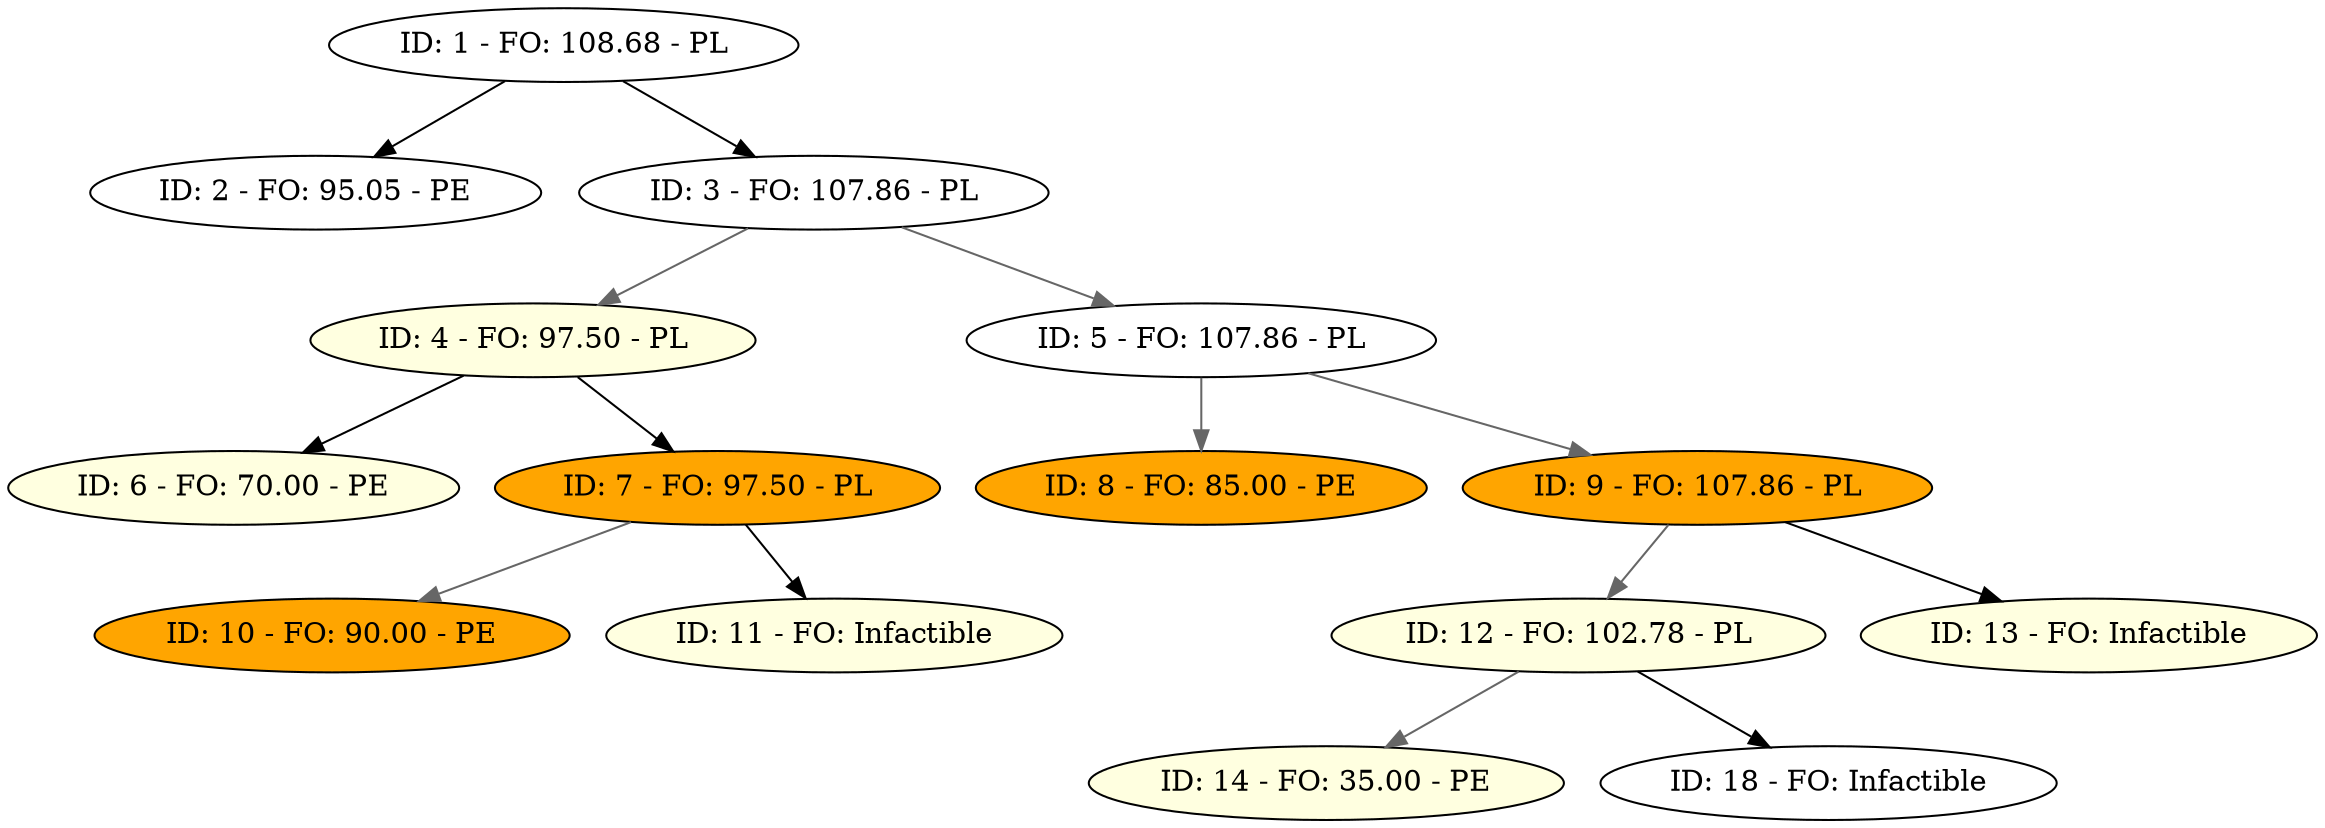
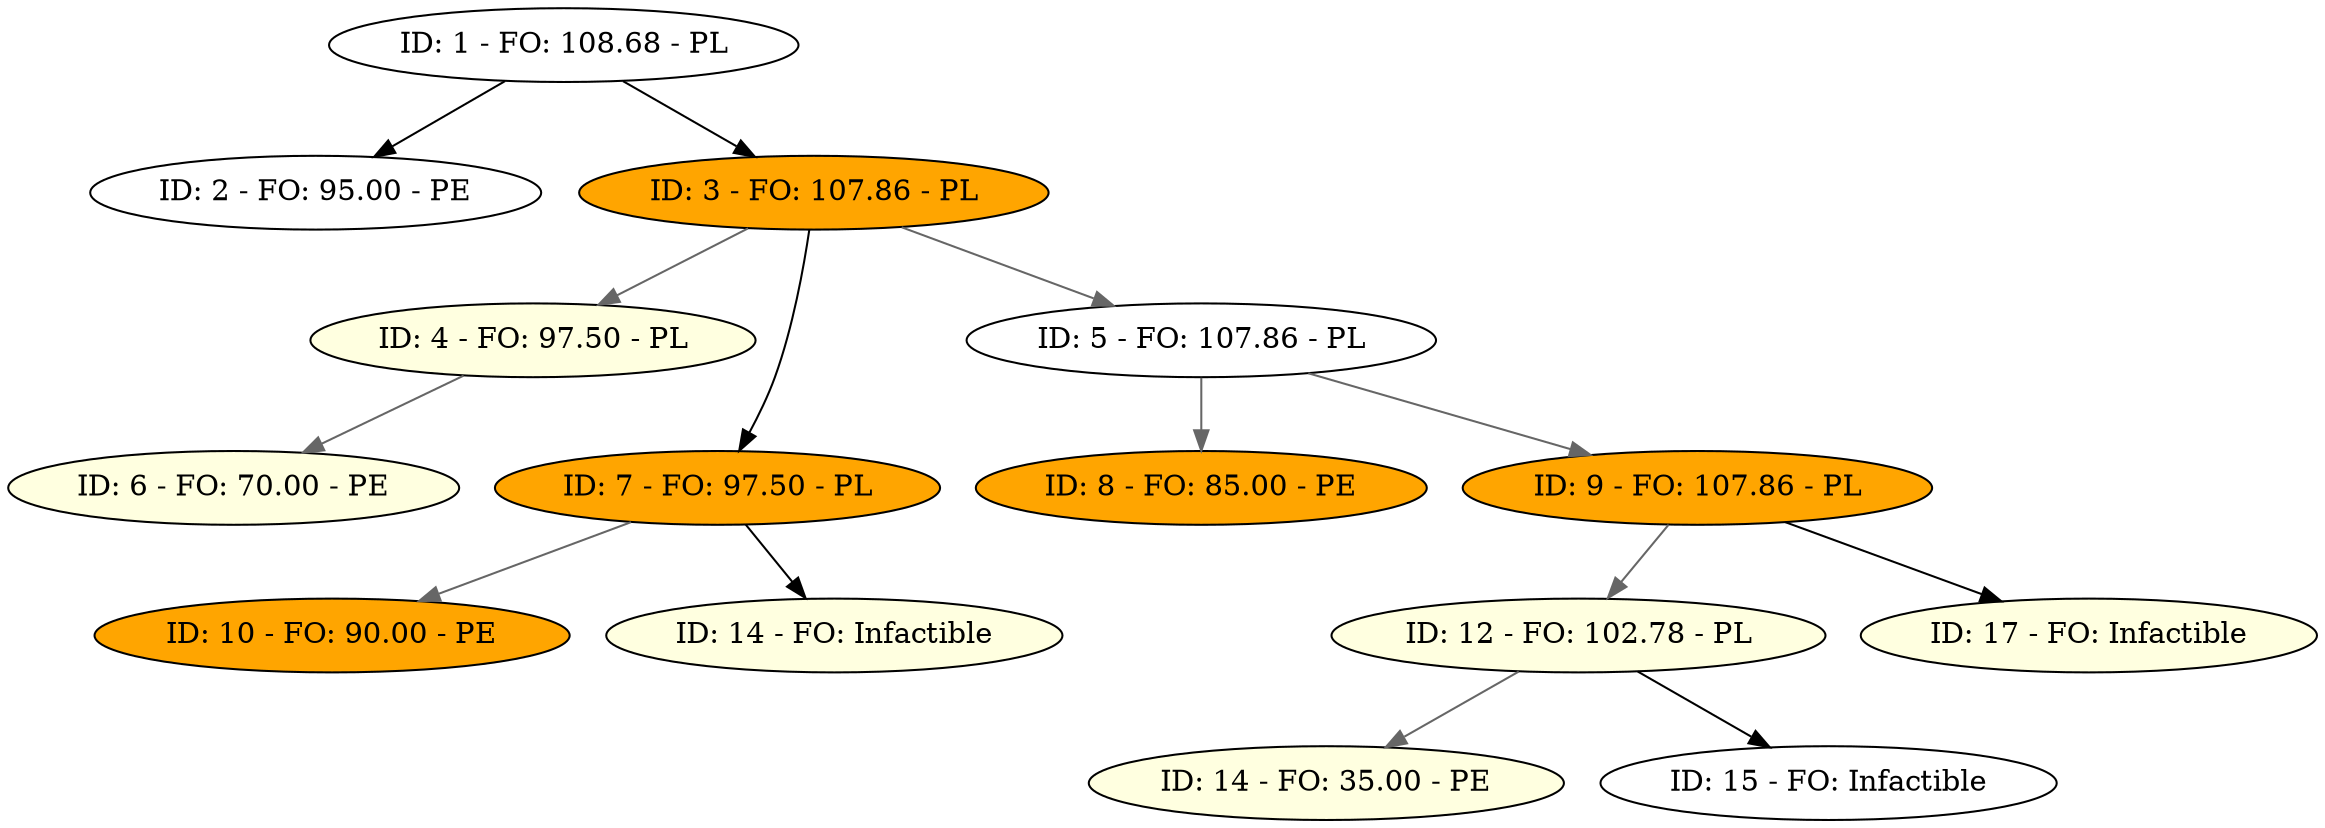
(316, 193) -> (316, 193)
(814, 193) -> (814, 193)
(617, 408) -> (788, 334)
(393, 410) -> (393, 410)
(834, 636) -> (834, 636)
(2089, 636) -> (2089, 636)
(1829, 783) -> (1829, 783)
